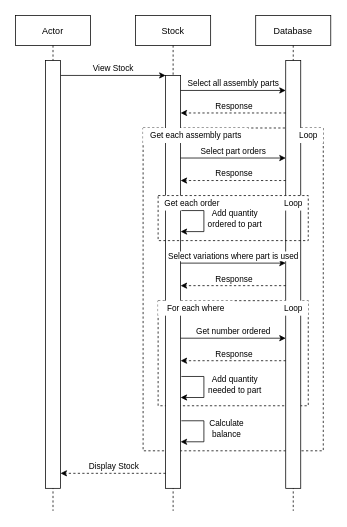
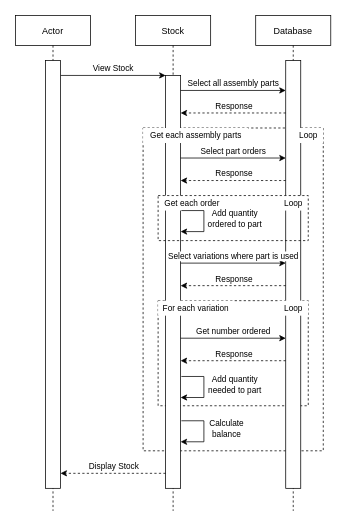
(196, 308) -> (196, 308)
